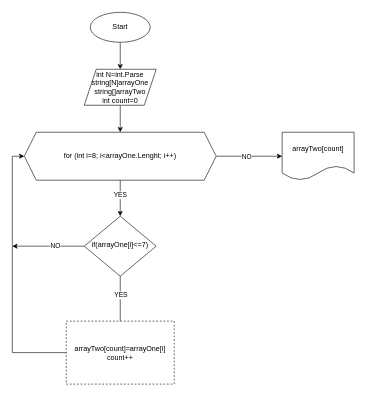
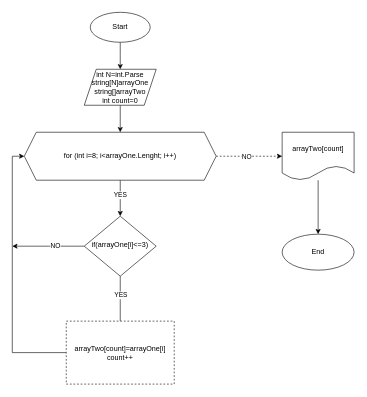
(229, 156) -> (229, 156)
none -> (318, 228)
(120, 245) -> (120, 245)
none -> (318, 252)
